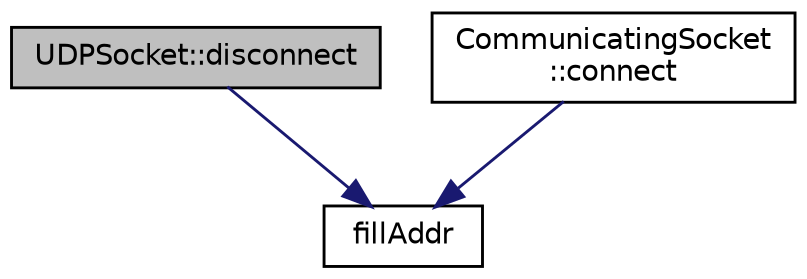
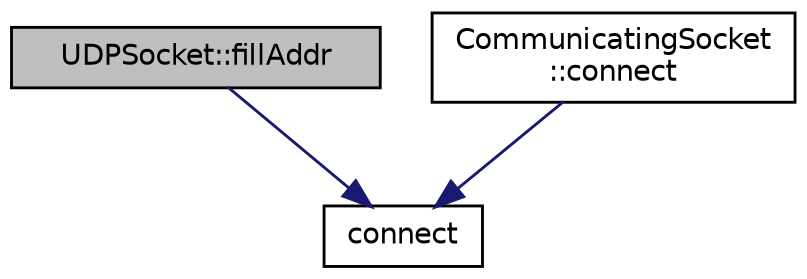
(196, 58) -> (196, 58)
(403, 236) -> (403, 236)
